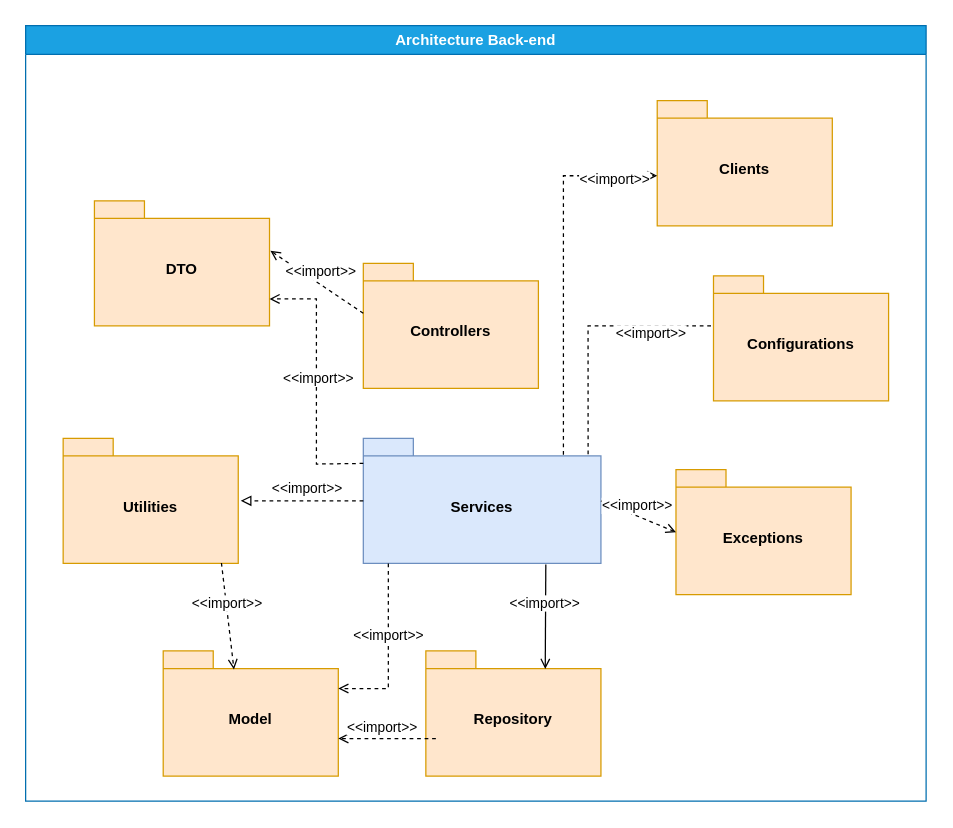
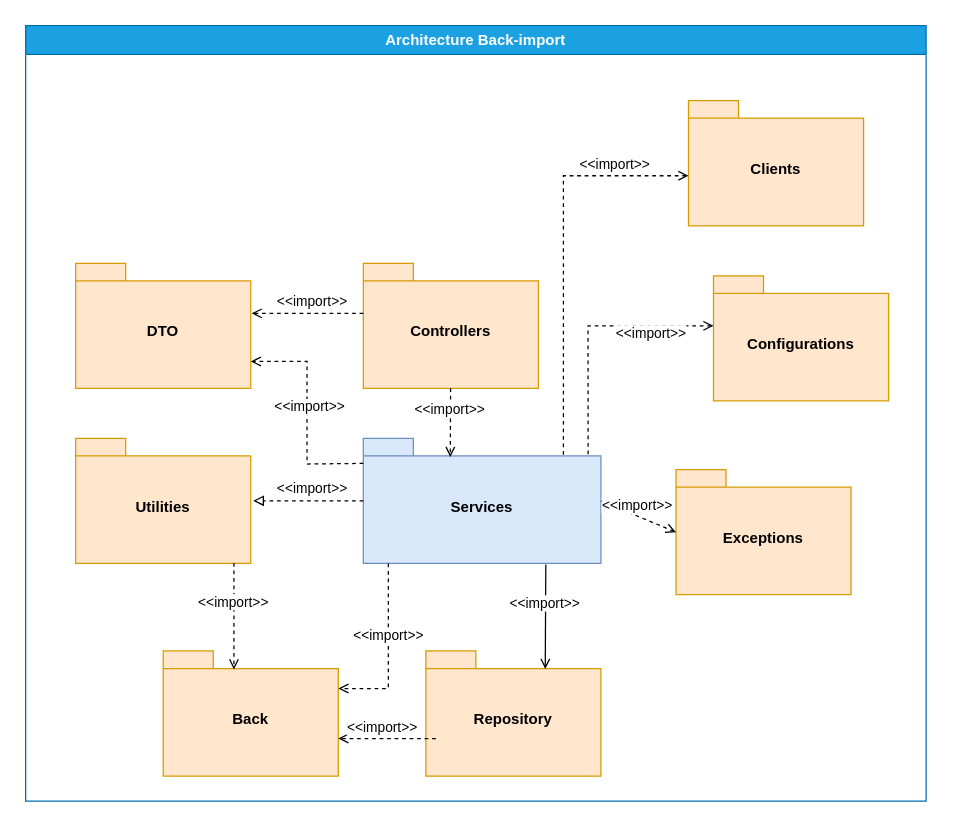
(476, 41) -> (476, 41)
(744, 163) -> (776, 163)
(182, 263) -> (163, 326)
(708, 326) -> (706, 326)
none -> (450, 421)
(151, 501) -> (163, 501)
(251, 719) -> (251, 719)
